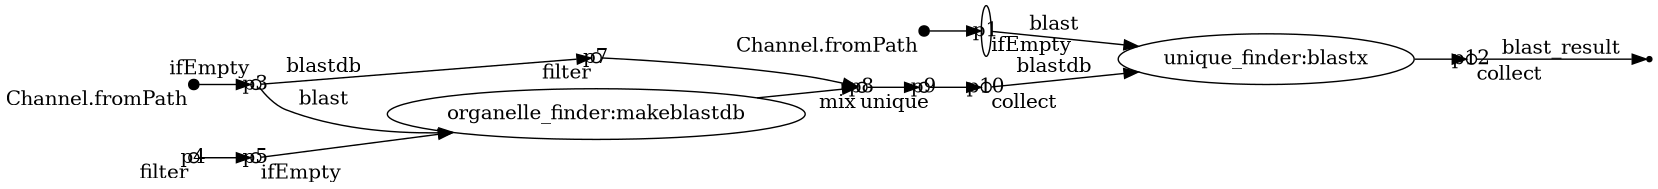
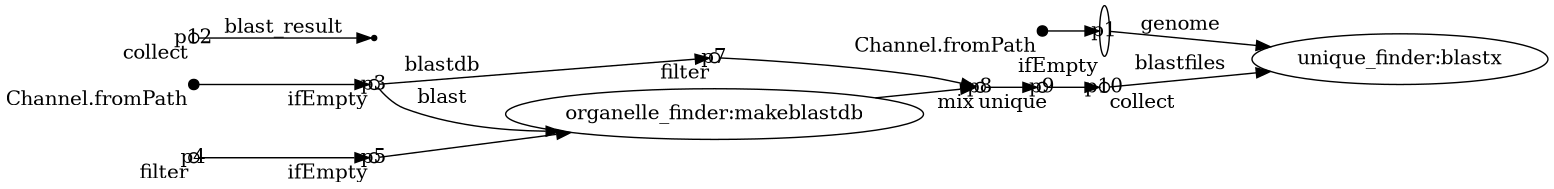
(1055, 25) -> (1181, 25)
(1433, 59) -> none
(1055, 67) -> (1181, 64)
